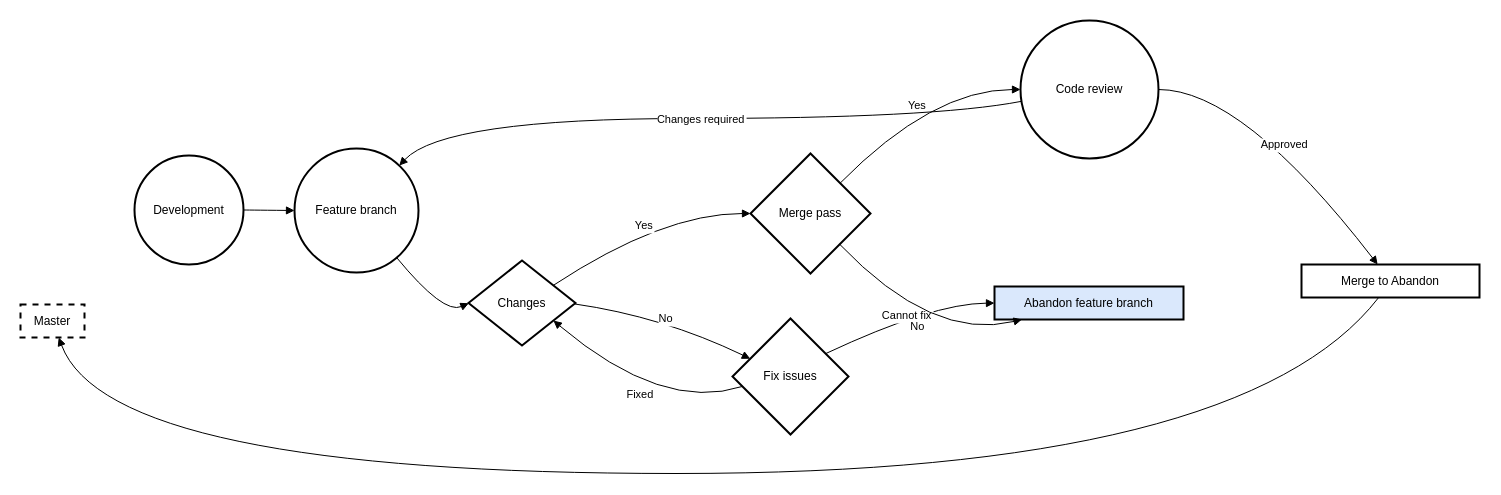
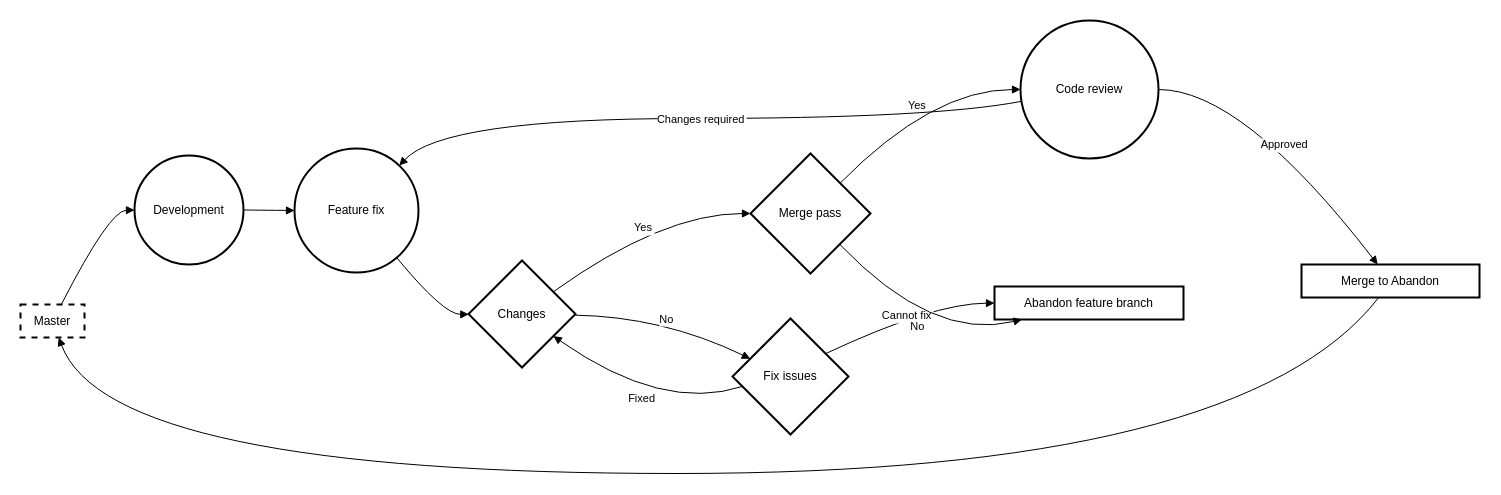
(357, 211) -> (357, 211)
none -> (88, 255)
(522, 303) -> (522, 314)
(1089, 303) -> (1089, 303)
